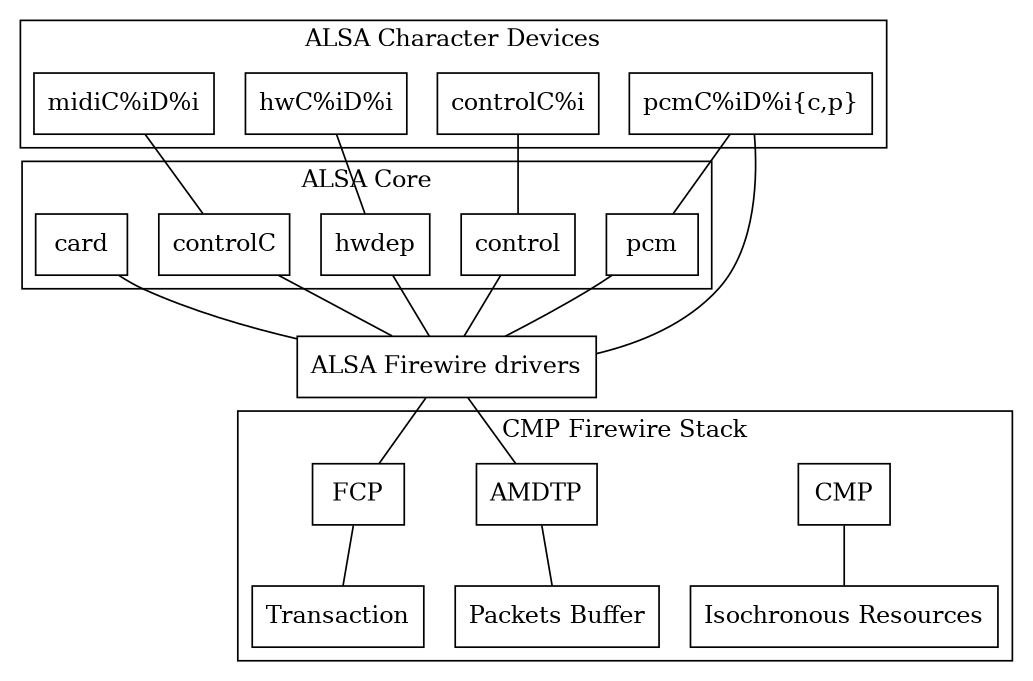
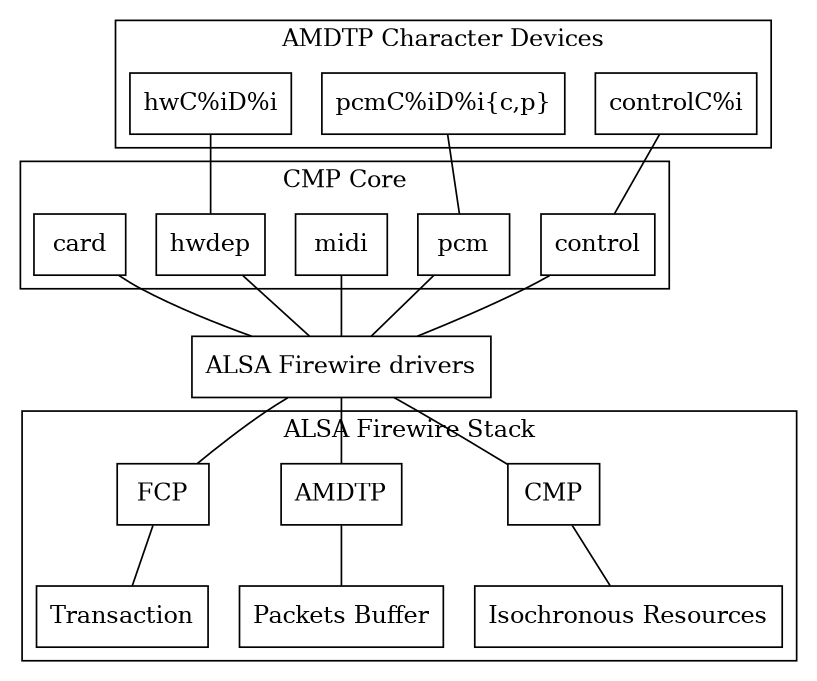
(454, 40) -> (443, 40)
(124, 104) -> none
(367, 181) -> (345, 181)
(224, 245) -> (341, 245)
(725, 280) -> (451, 430)
(625, 431) -> (409, 431)
